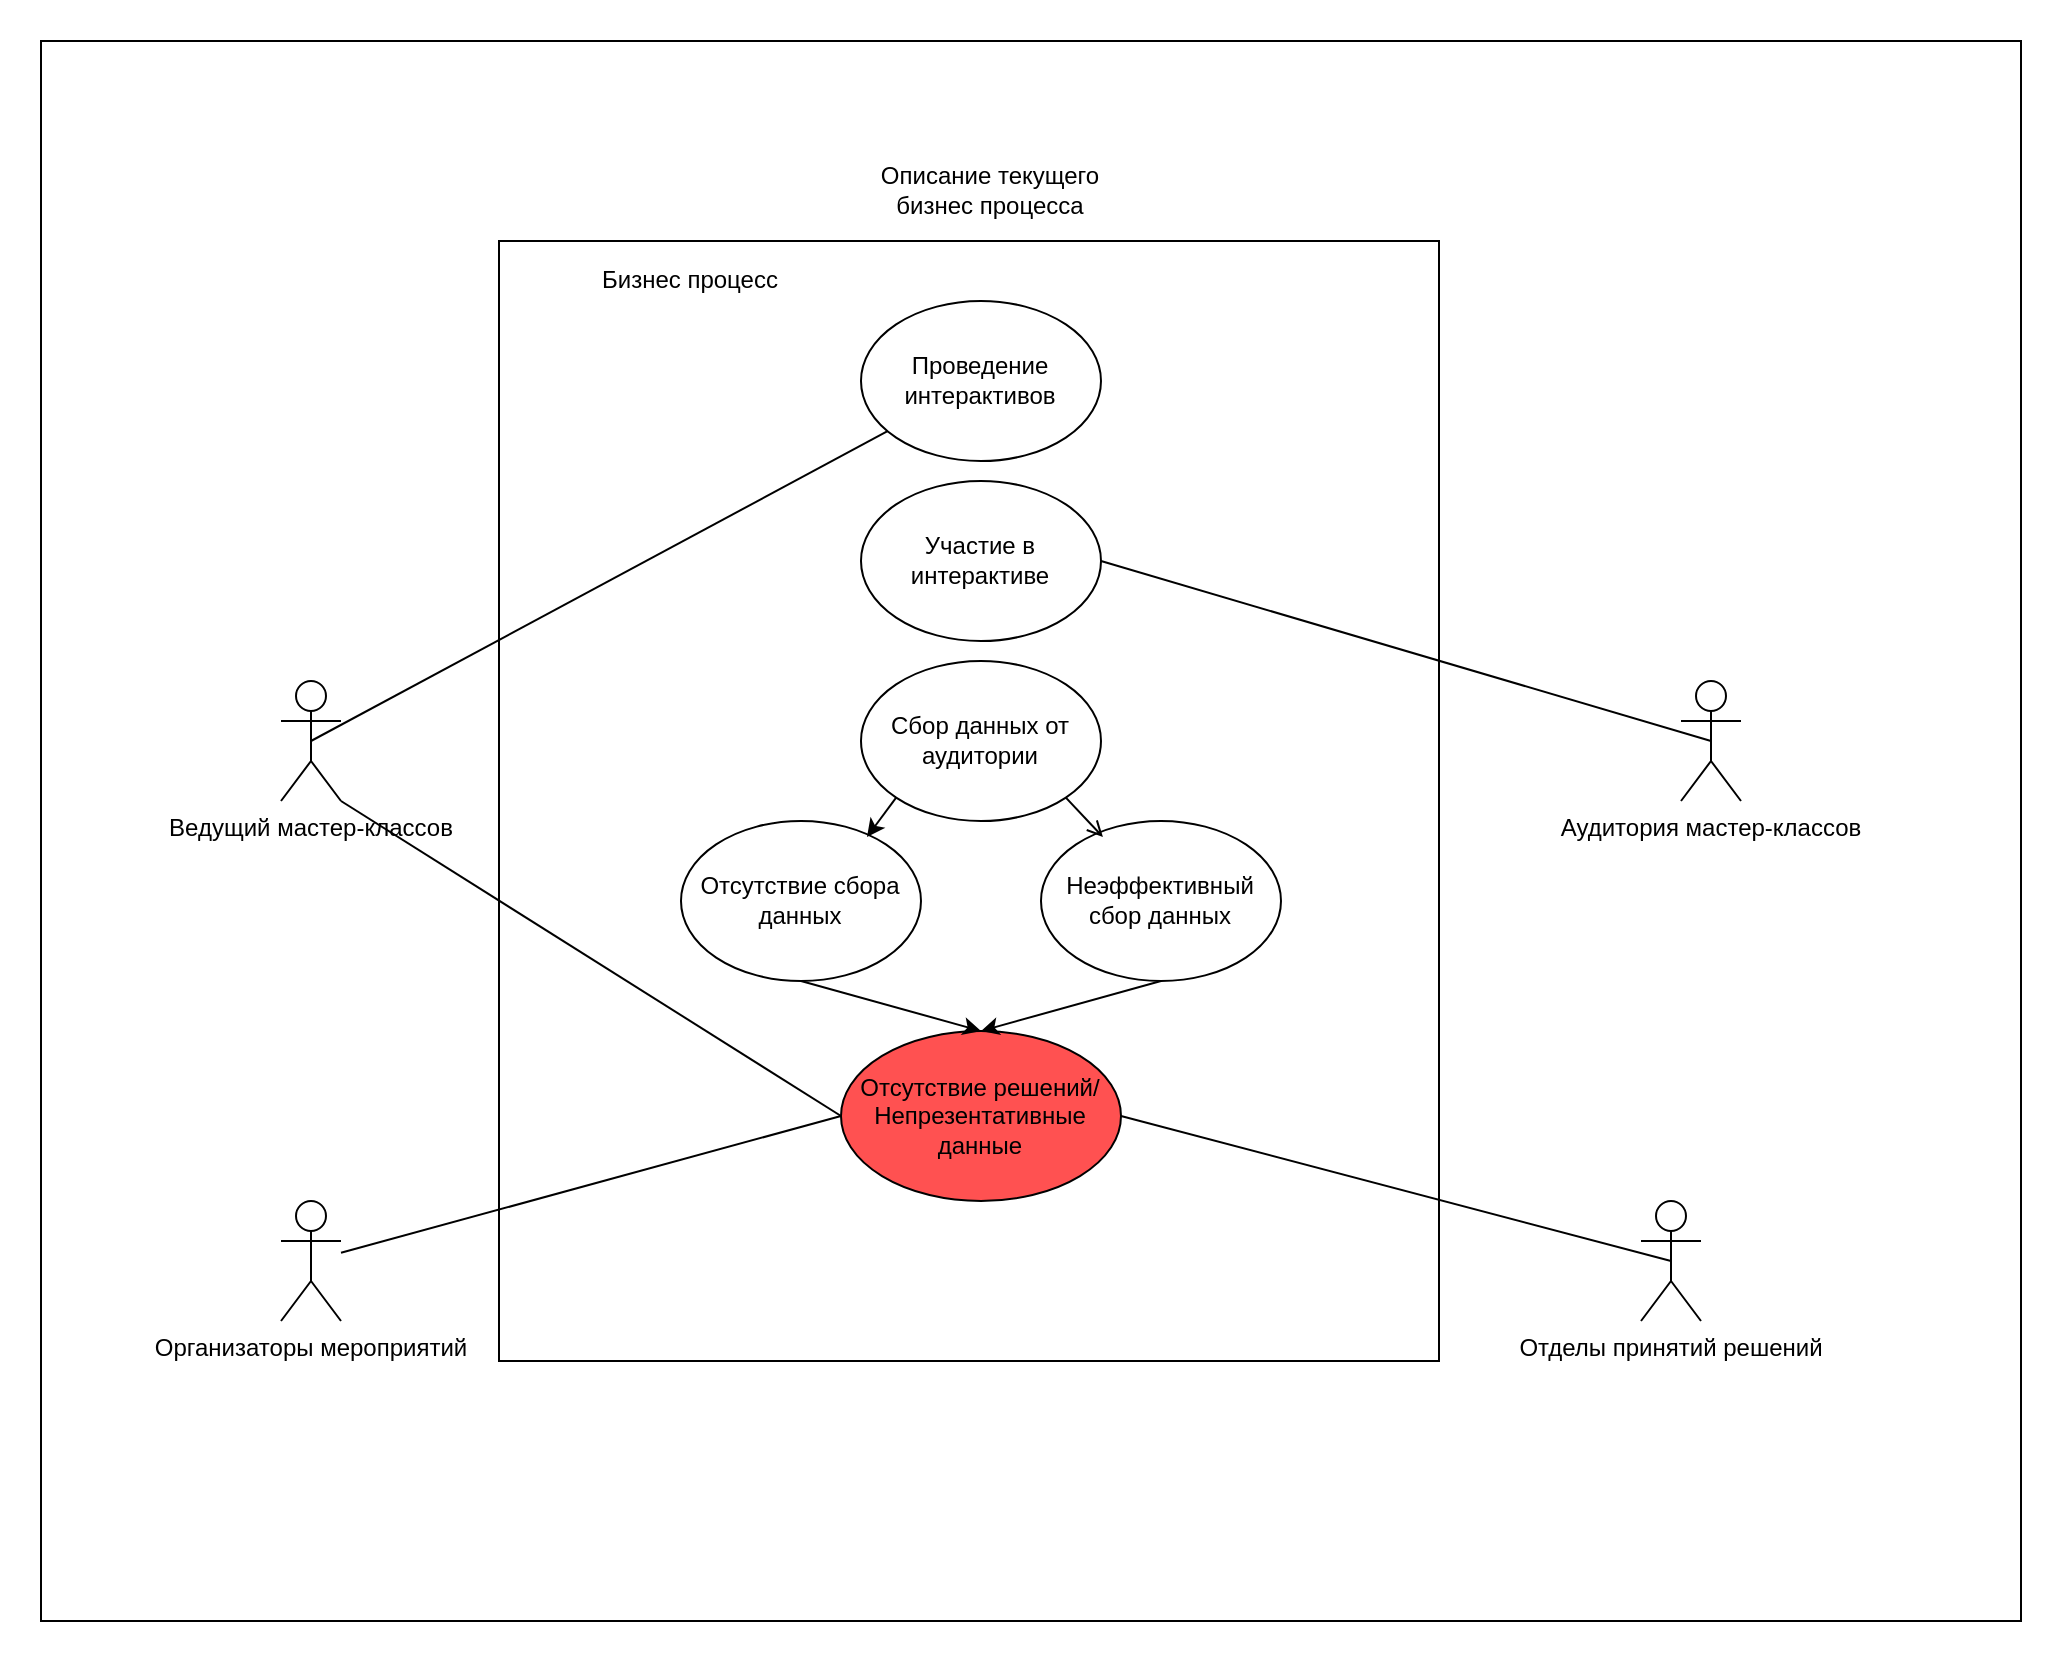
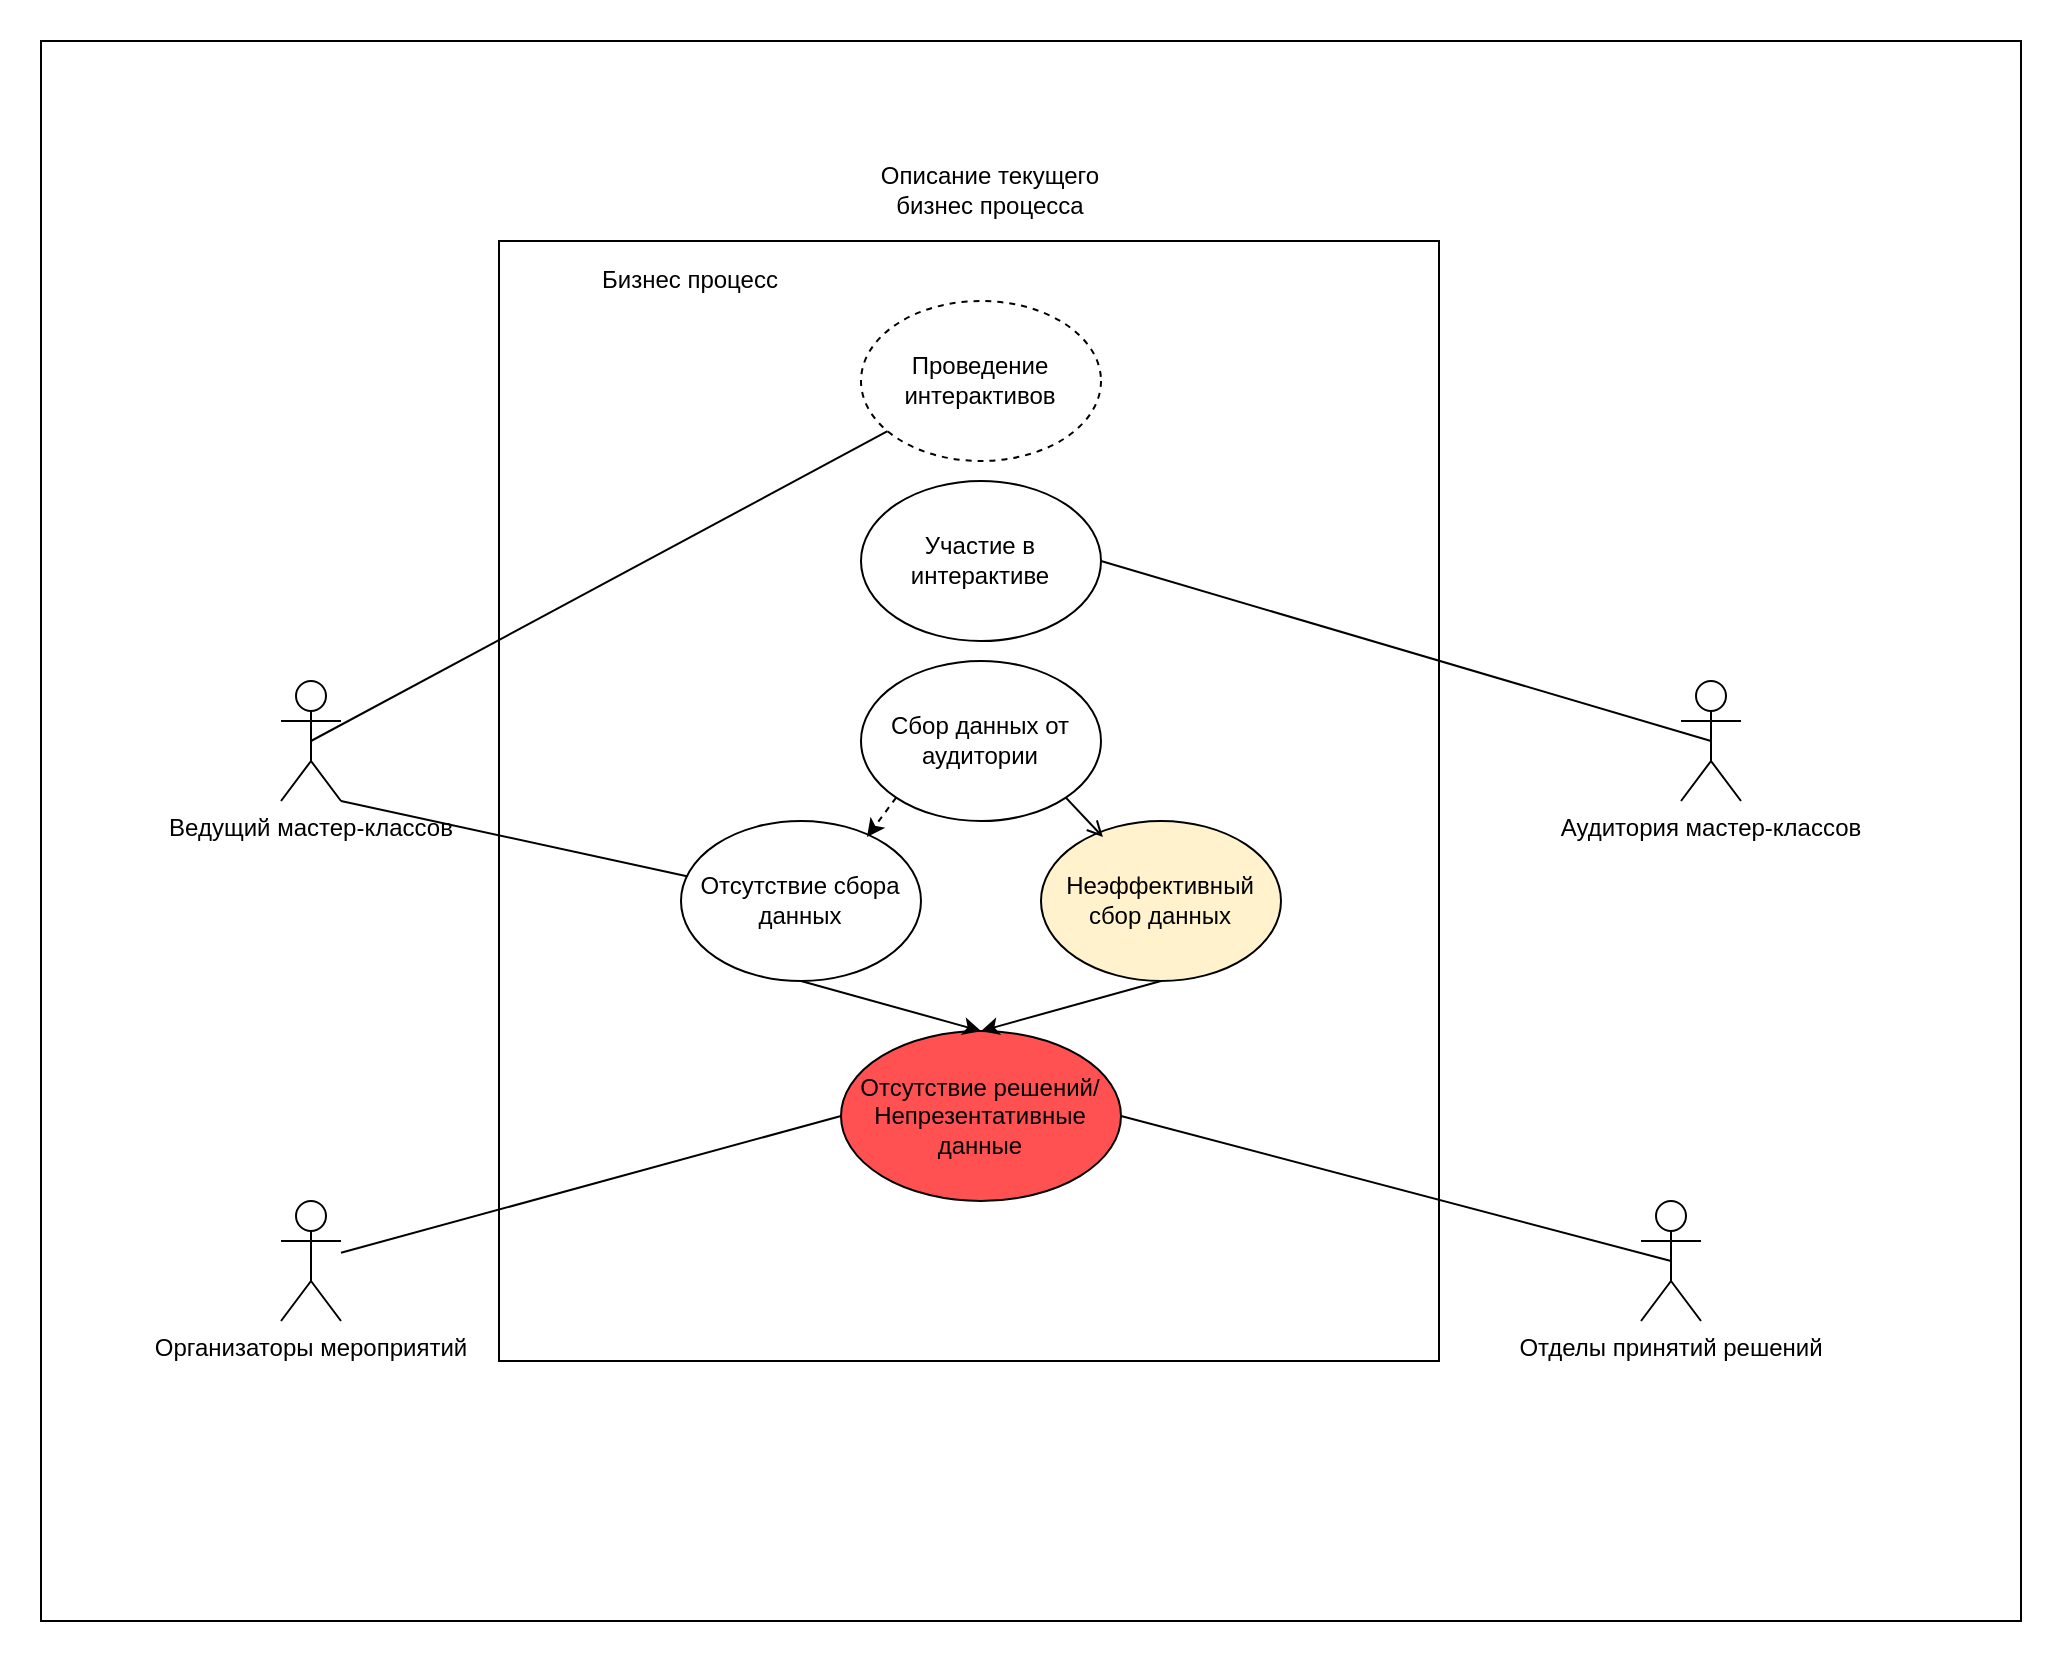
(981, 381) -> (981, 381)
(885, 813) -> (885, 813)
(1161, 901) -> (1161, 901)
(590, 958) -> (514, 839)
